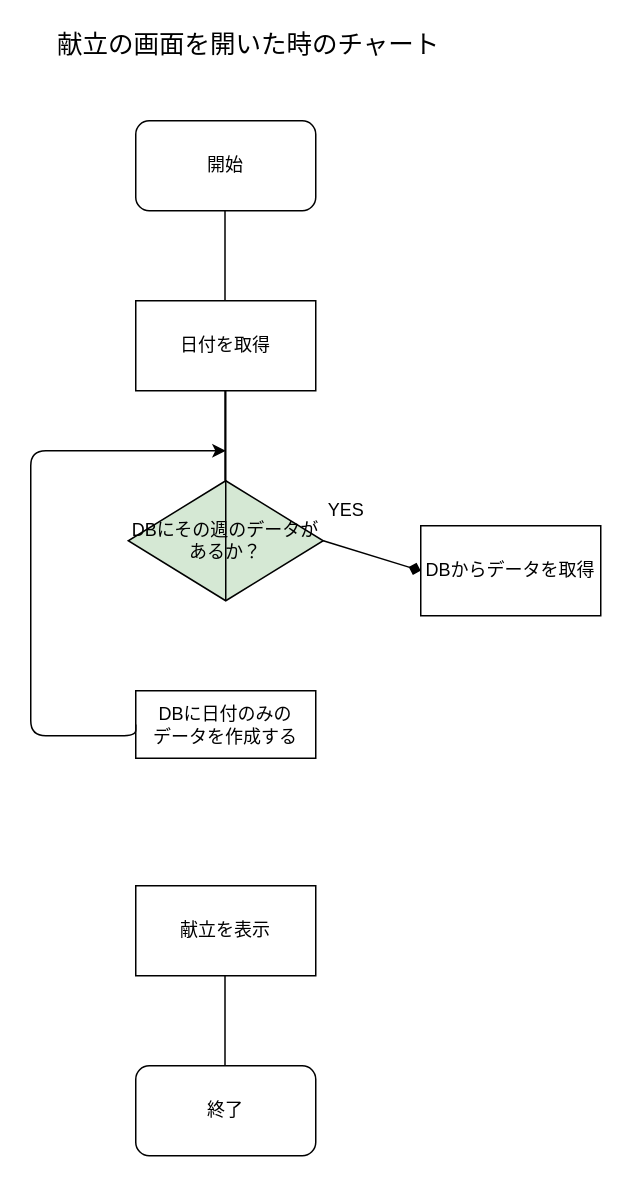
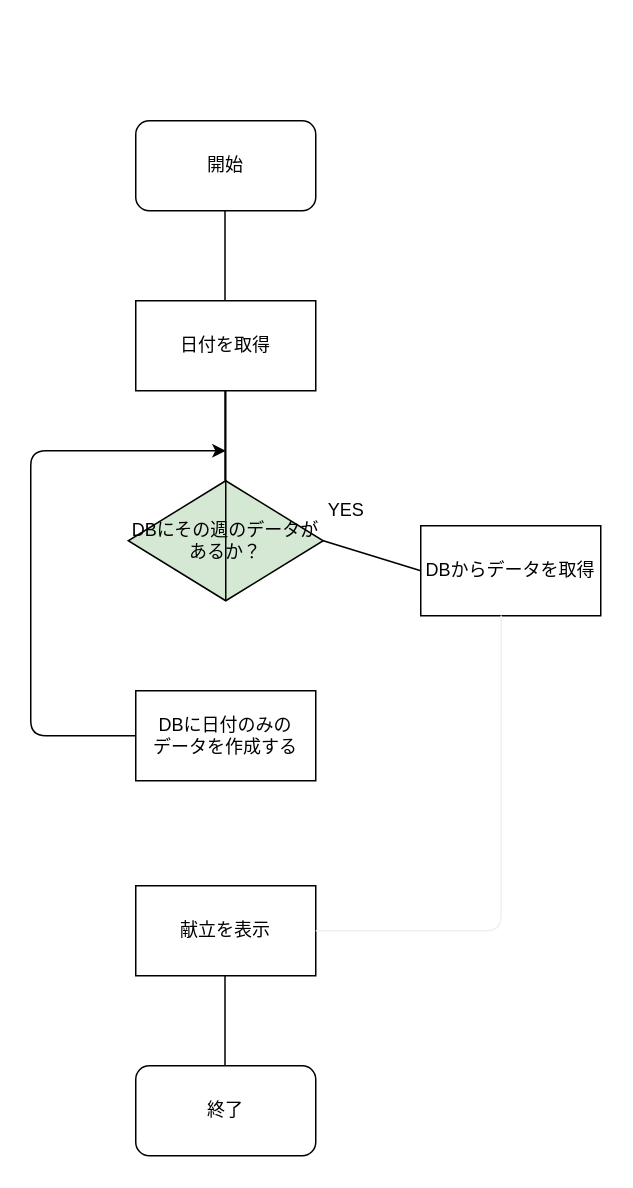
(248, 46) -> none
(409, 567) -> (414, 569)
none -> (501, 617)
(226, 725) -> (226, 736)
